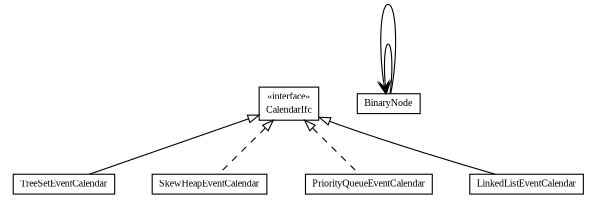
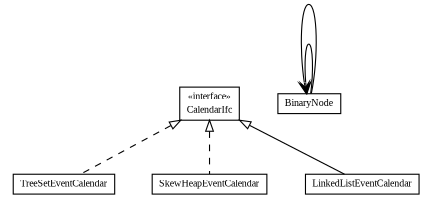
(169, 147) -> (126, 150)
(368, 184) -> none
